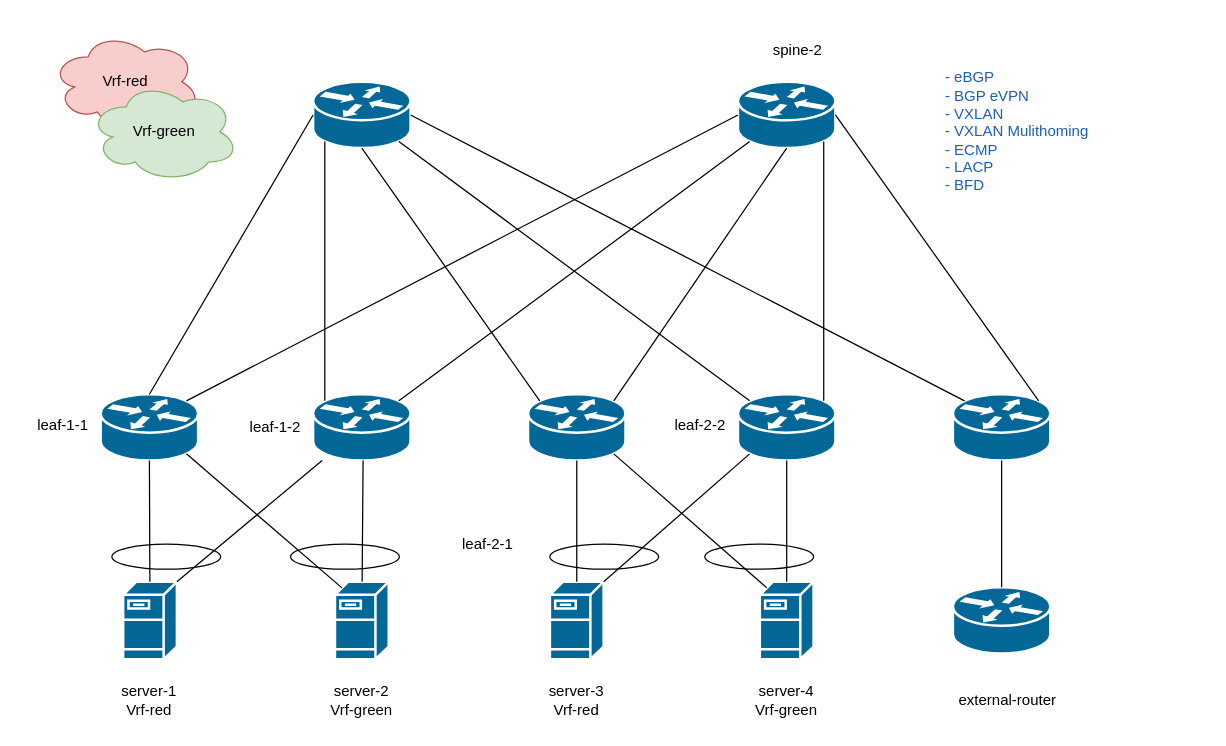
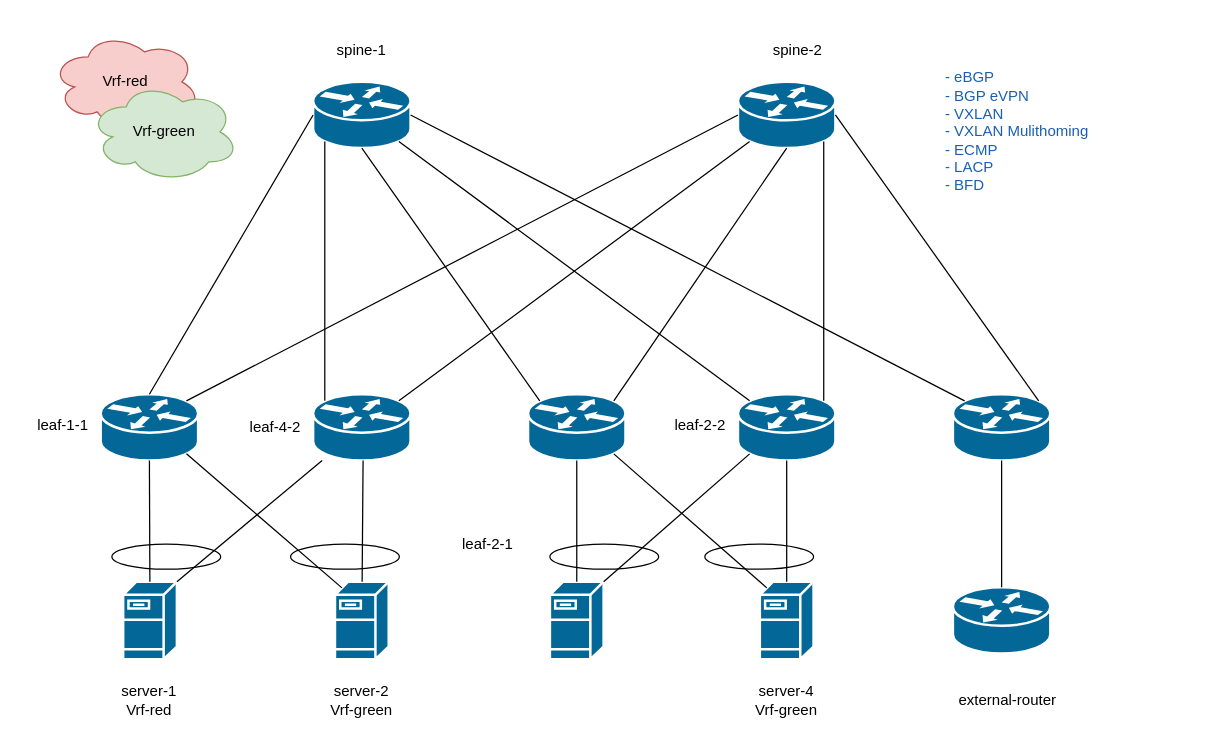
none -> (362, 51)
(276, 428) -> (276, 428)
(577, 701) -> none
